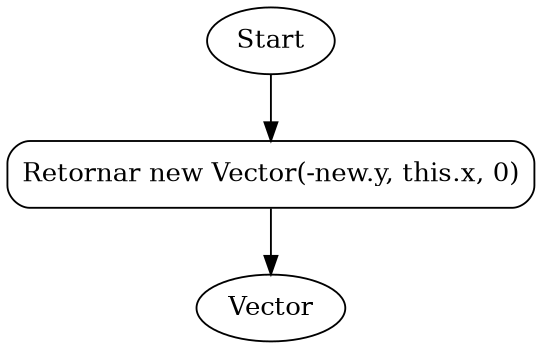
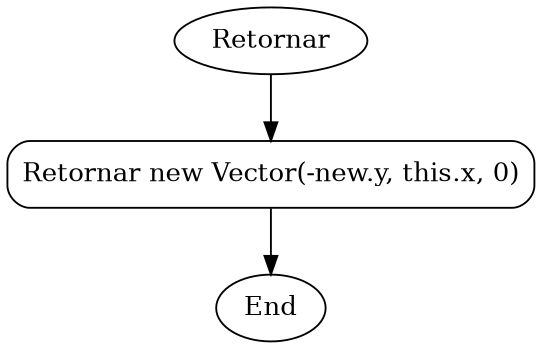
(271, 41) -> (271, 41)
(271, 308) -> (271, 308)
